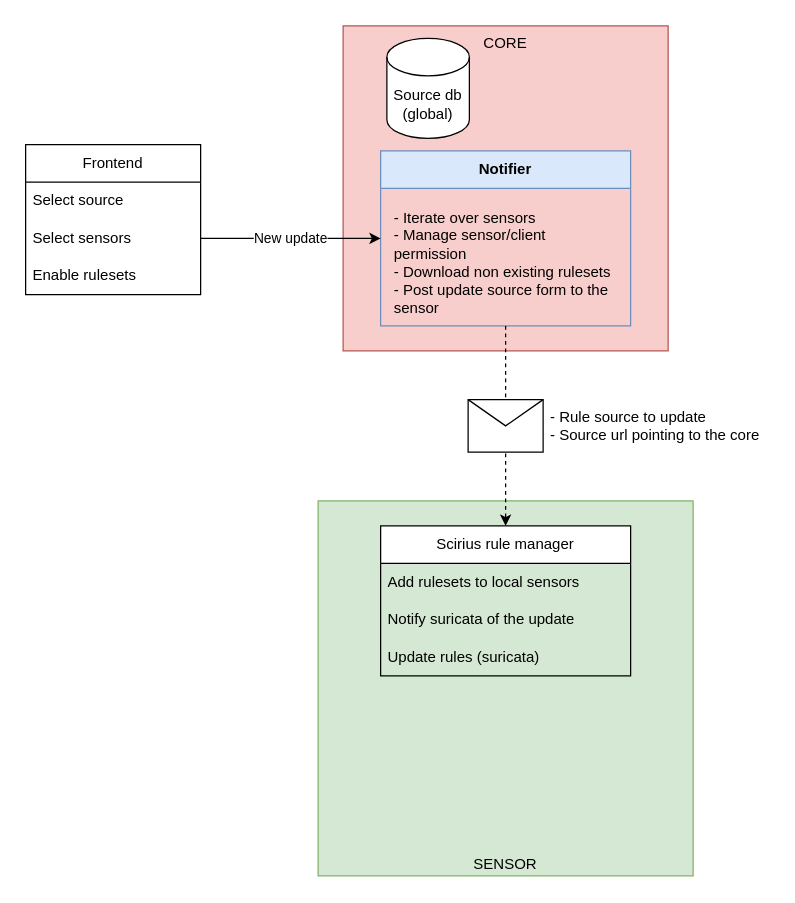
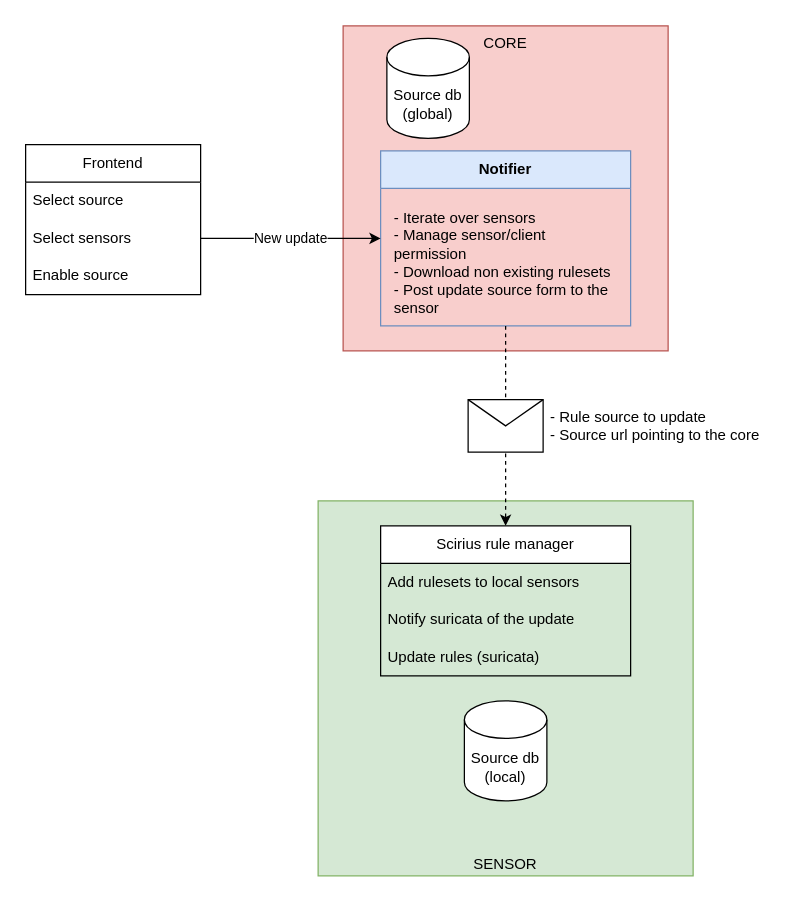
(90, 276) -> (84, 276)
none -> (506, 751)
